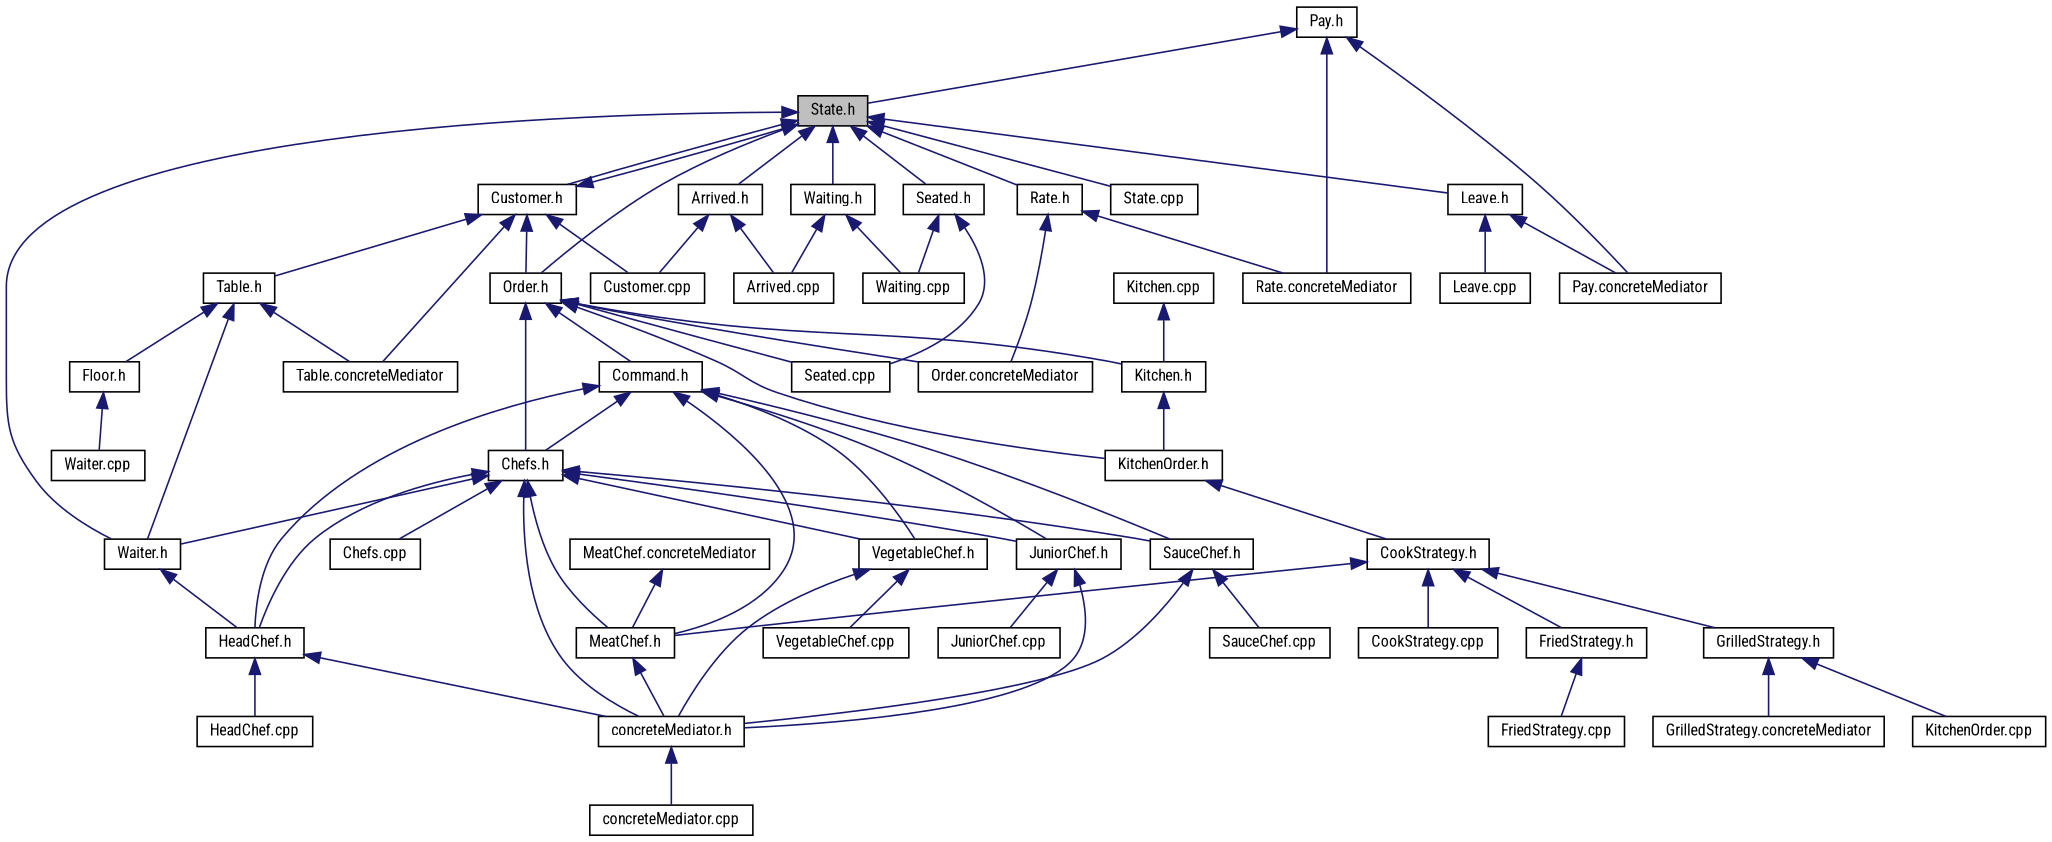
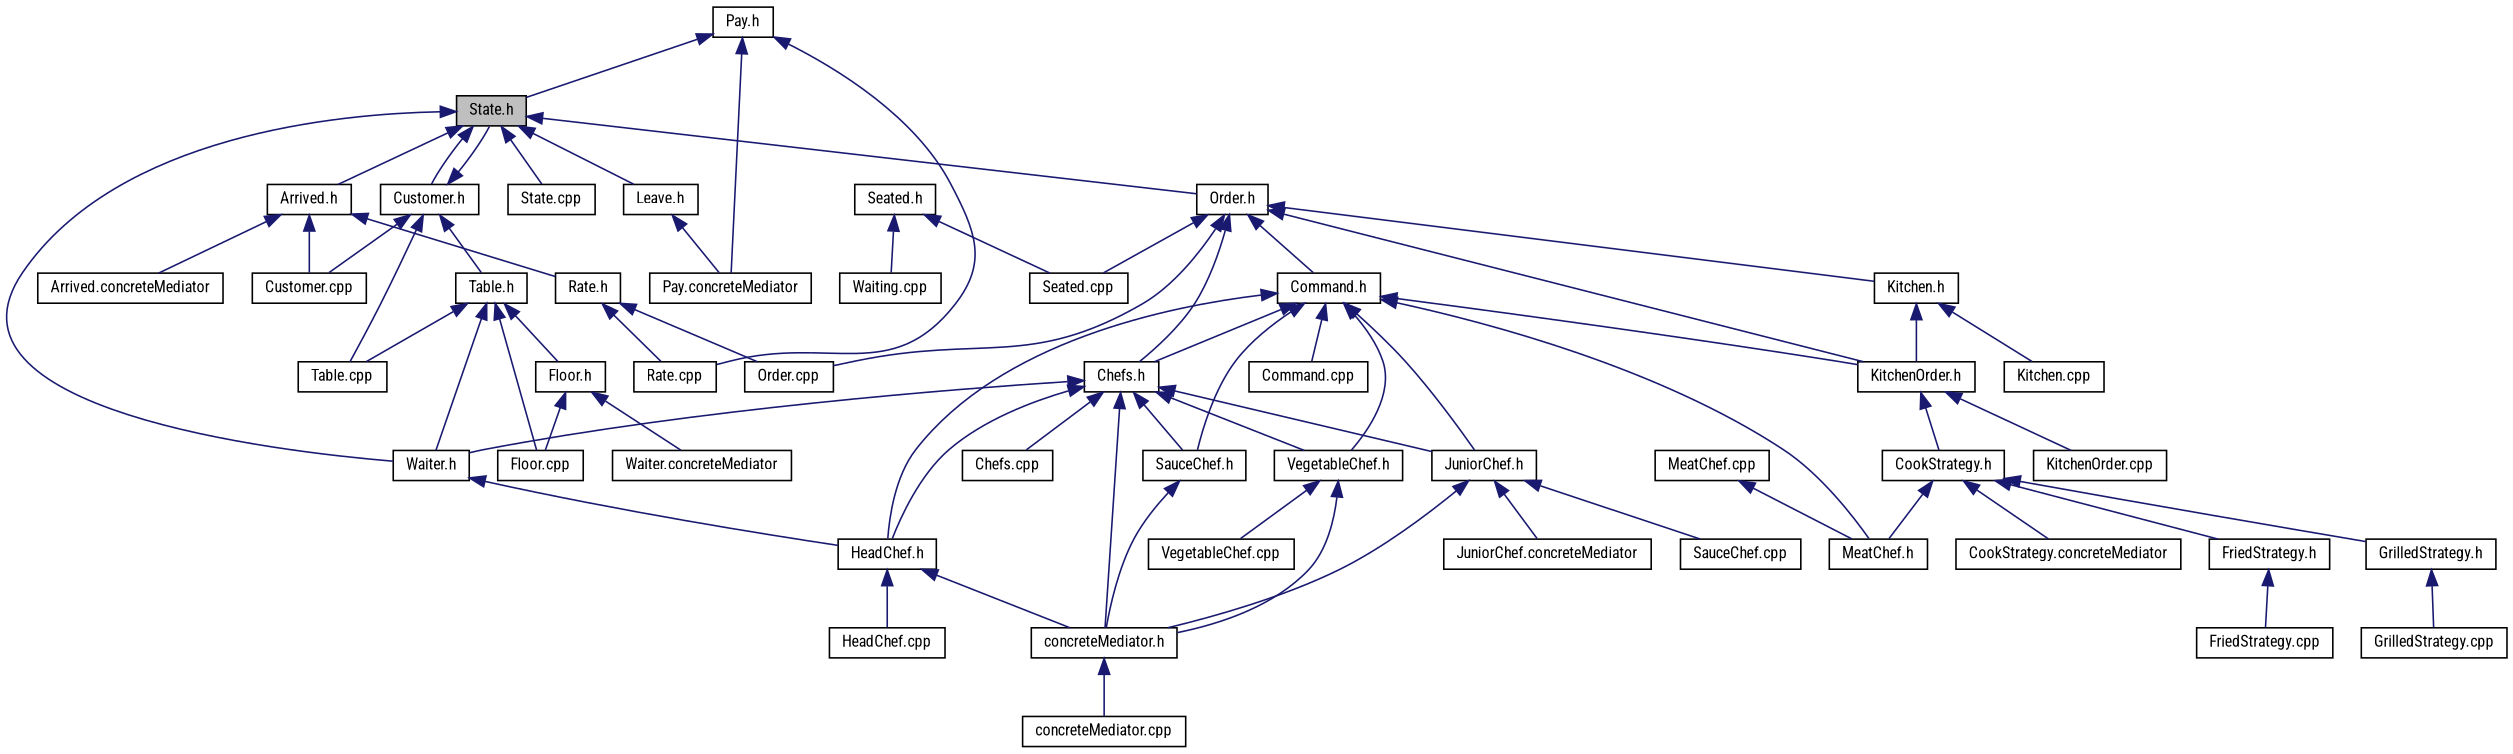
(950, 158) -> (447, 243)
(894, 160) -> none
(833, 200) -> none
(526, 252) -> none
(784, 288) -> (130, 288)
(1327, 288) -> (675, 377)
(1485, 288) -> none
none -> (1628, 330)
(1164, 341) -> (1992, 337)
(370, 377) -> (343, 377)
(1005, 377) -> (789, 377)
none -> (1308, 377)
(98, 466) -> (702, 466)
none -> (540, 466)
(670, 554) -> (1712, 466)
(556, 570) -> none
(1241, 605) -> (1620, 512)
(999, 643) -> (1547, 554)
(1428, 643) -> (2068, 554)
(1881, 690) -> (2016, 425)
(652, 695) -> none
(1769, 732) -> (2434, 643)
